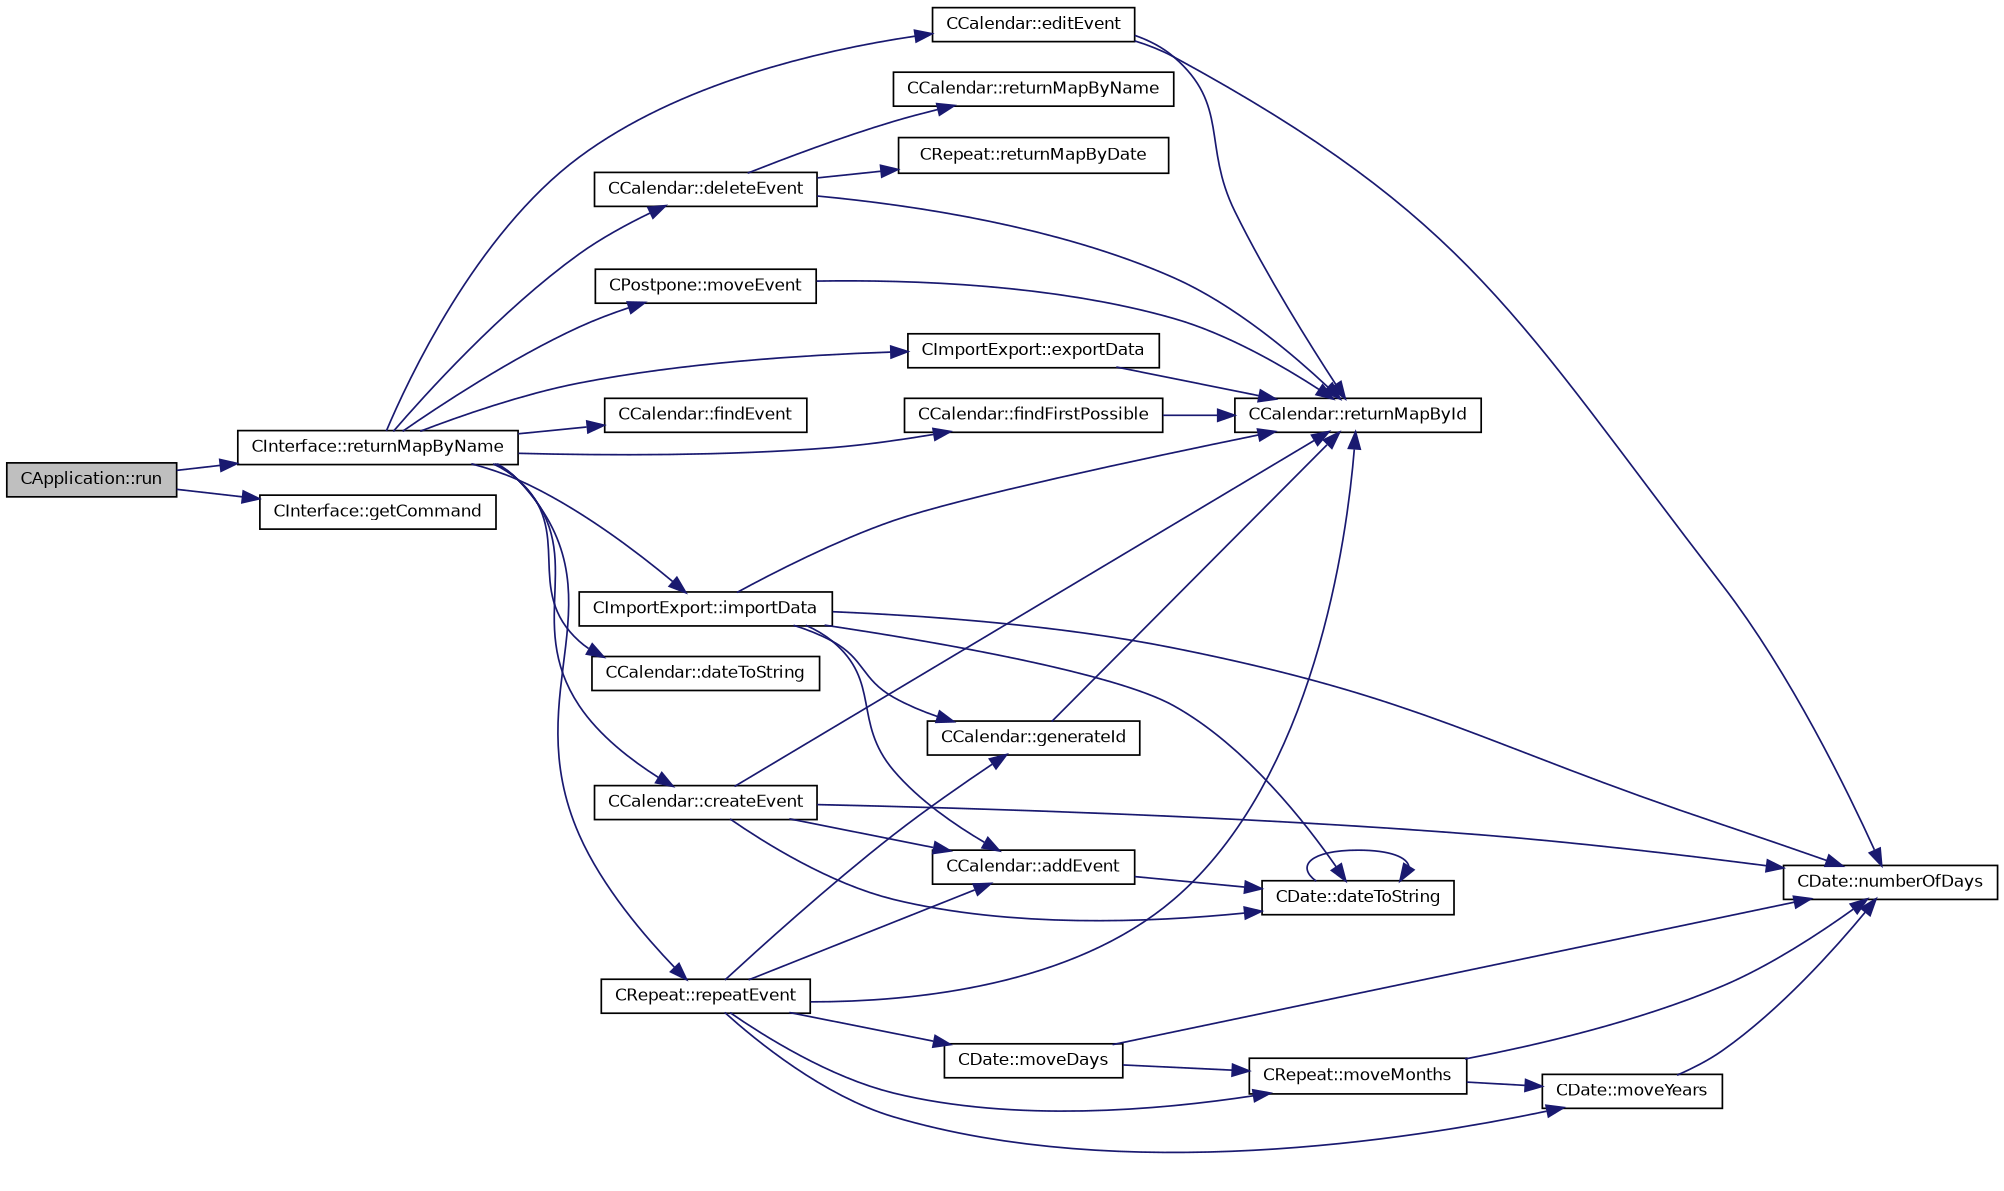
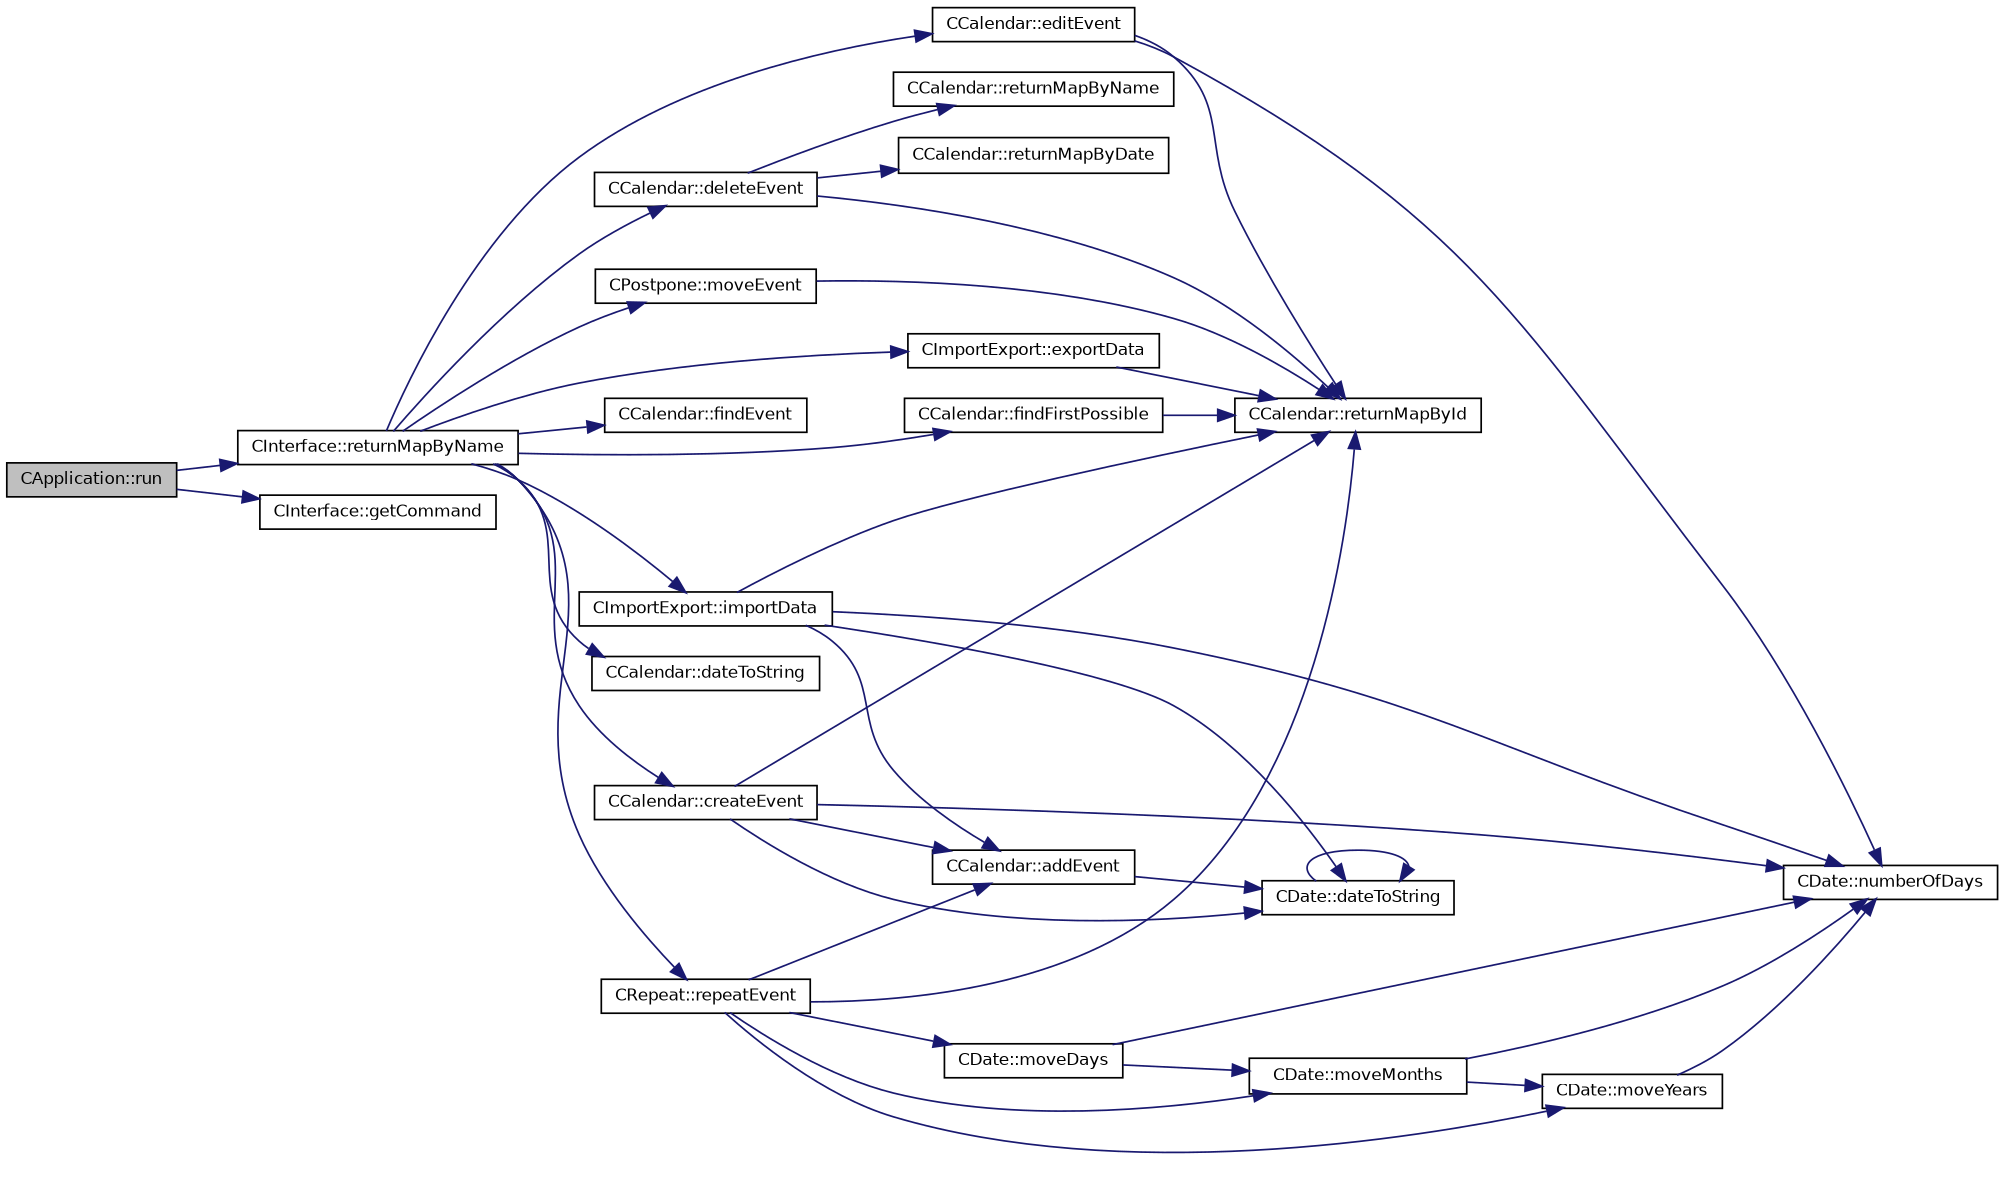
(1034, 155) -> (1034, 155)
(1034, 738) -> none
(1358, 1076) -> (1358, 1076)
